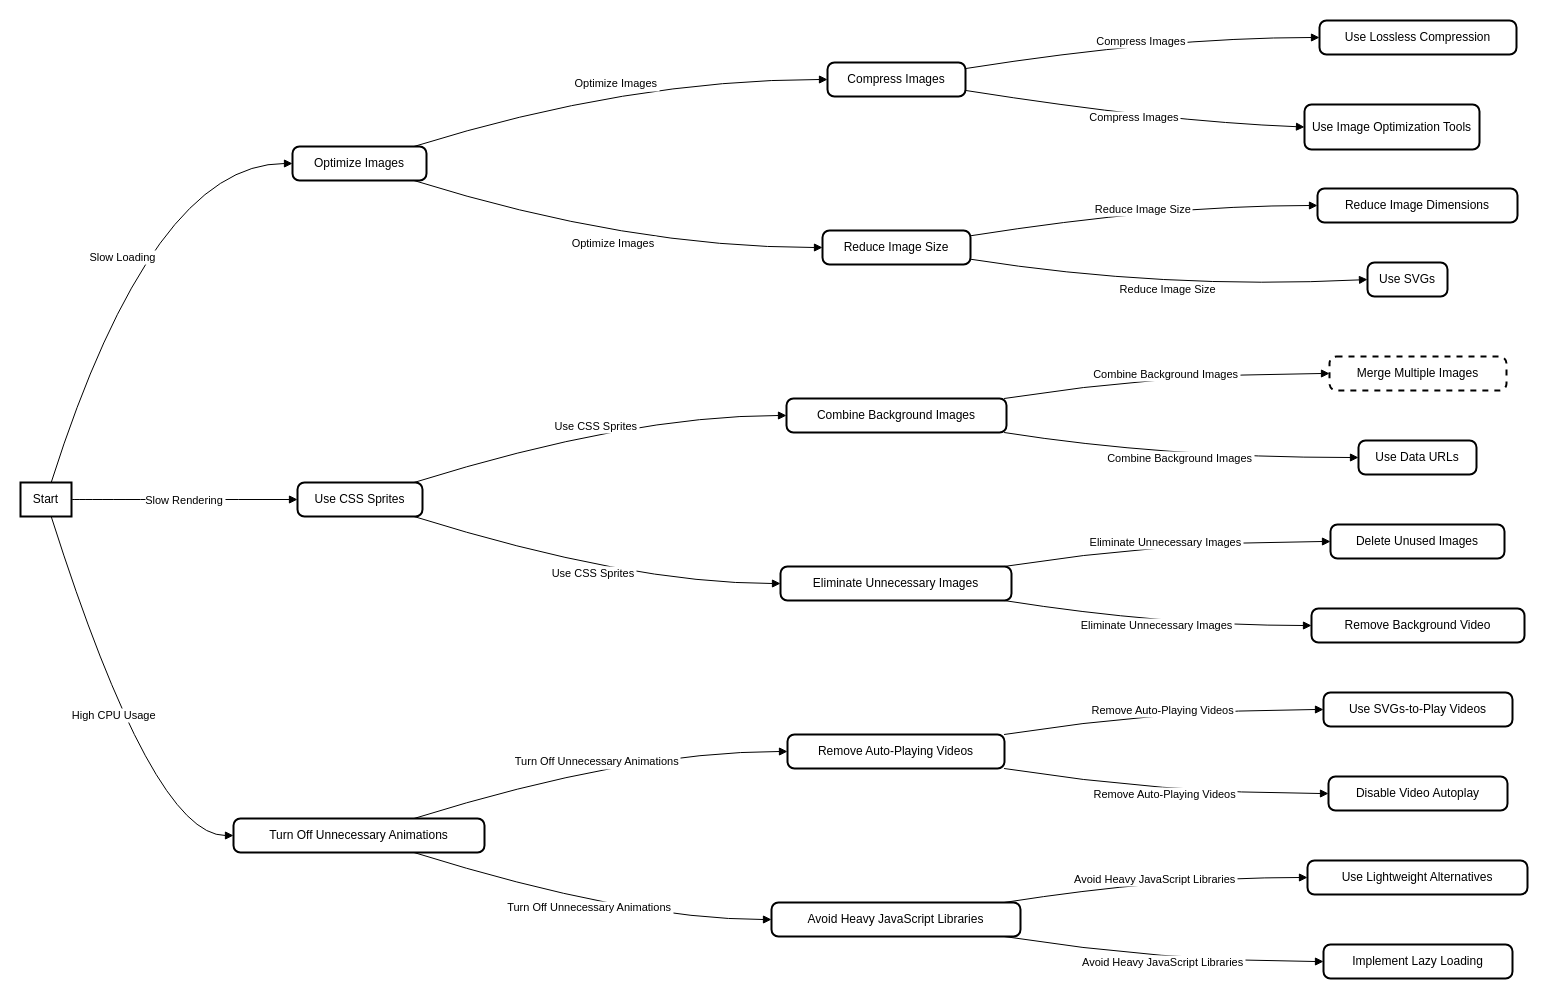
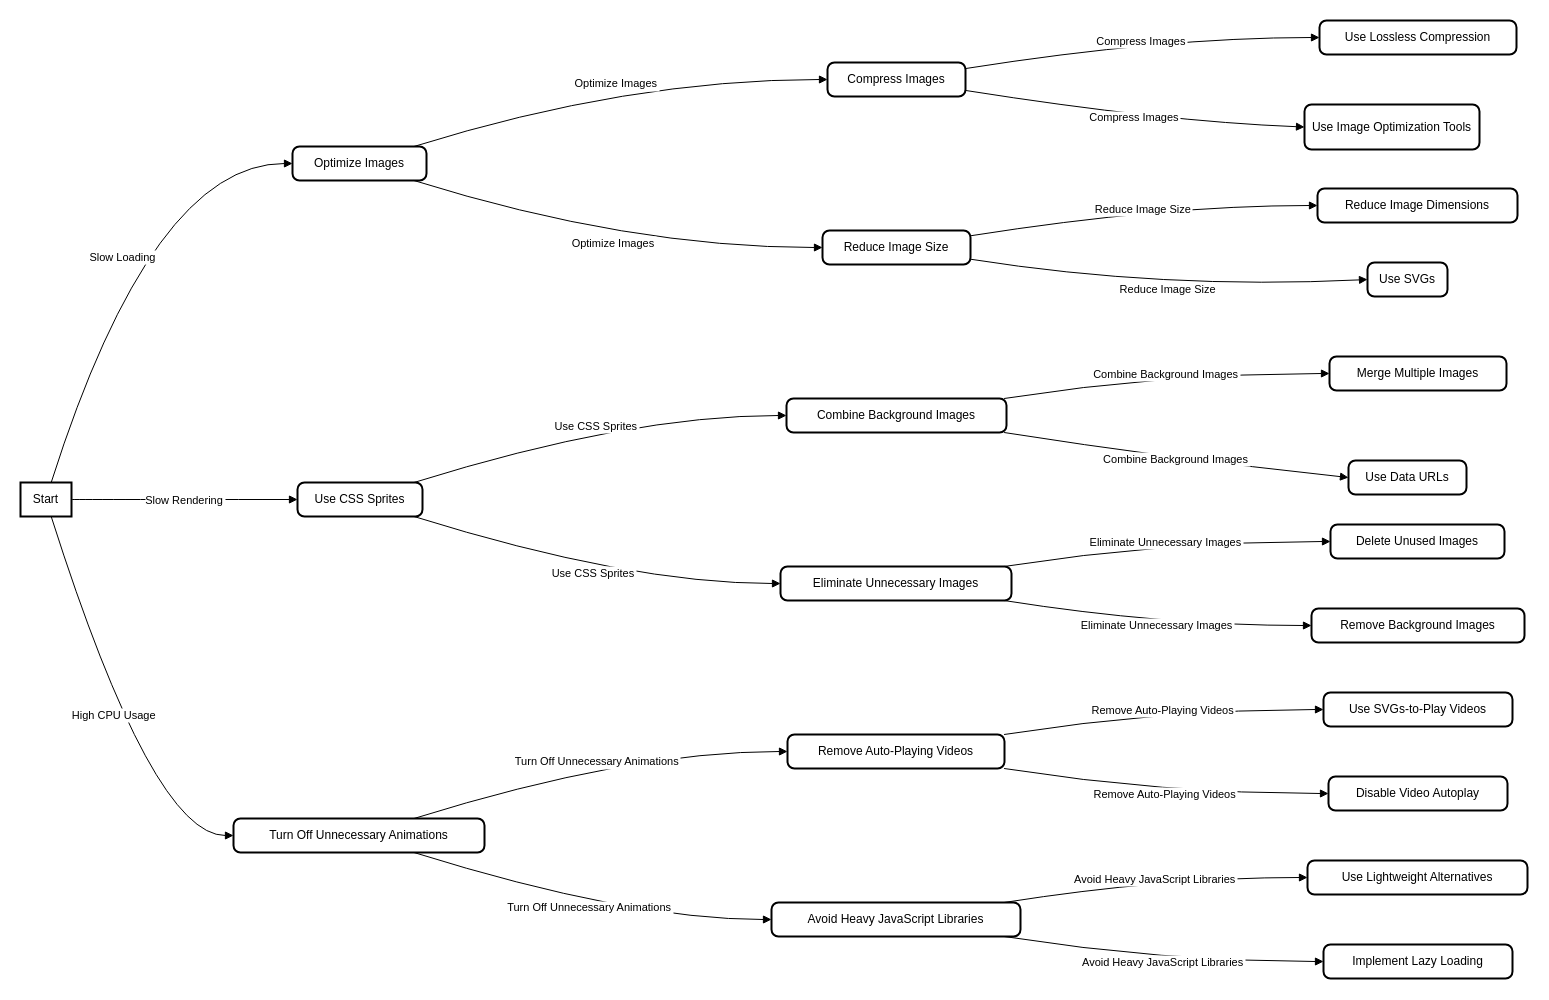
(1418, 374) -> (1418, 374)
(1418, 458) -> (1408, 478)
(1418, 626) -> (1418, 626)
